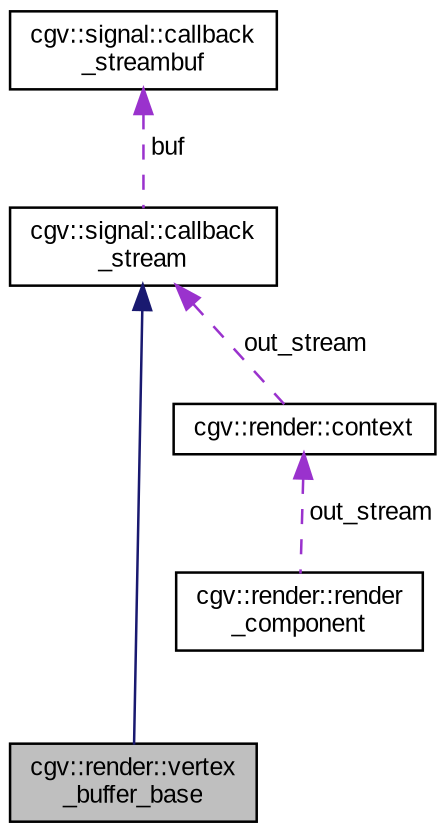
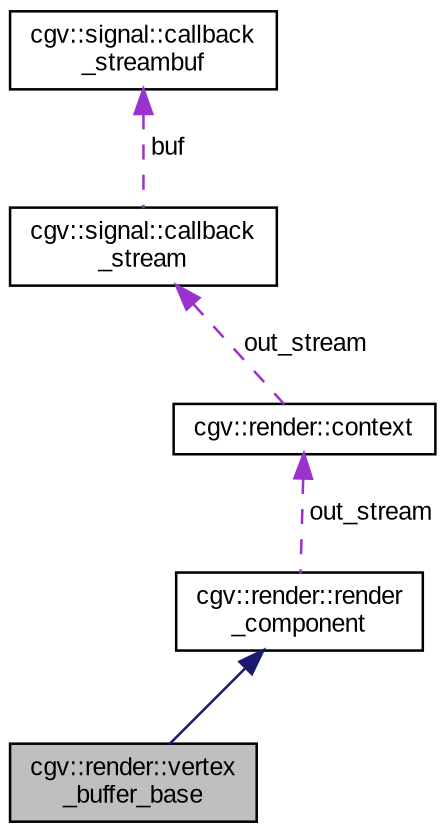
(138, 528) -> (207, 706)
